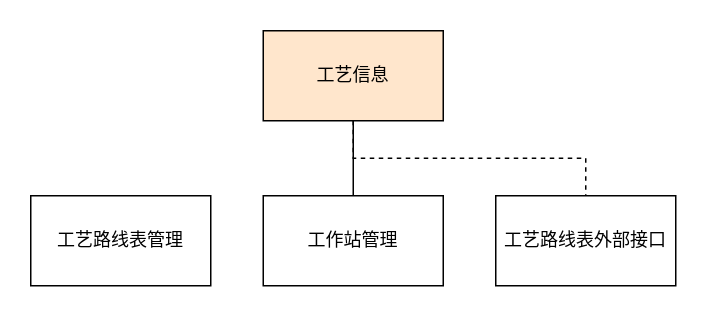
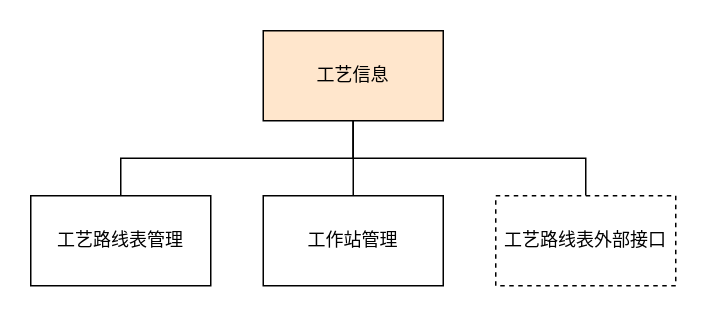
none -> (218, 158)
(490, 158) -> (490, 158)
(586, 241) -> (586, 241)
